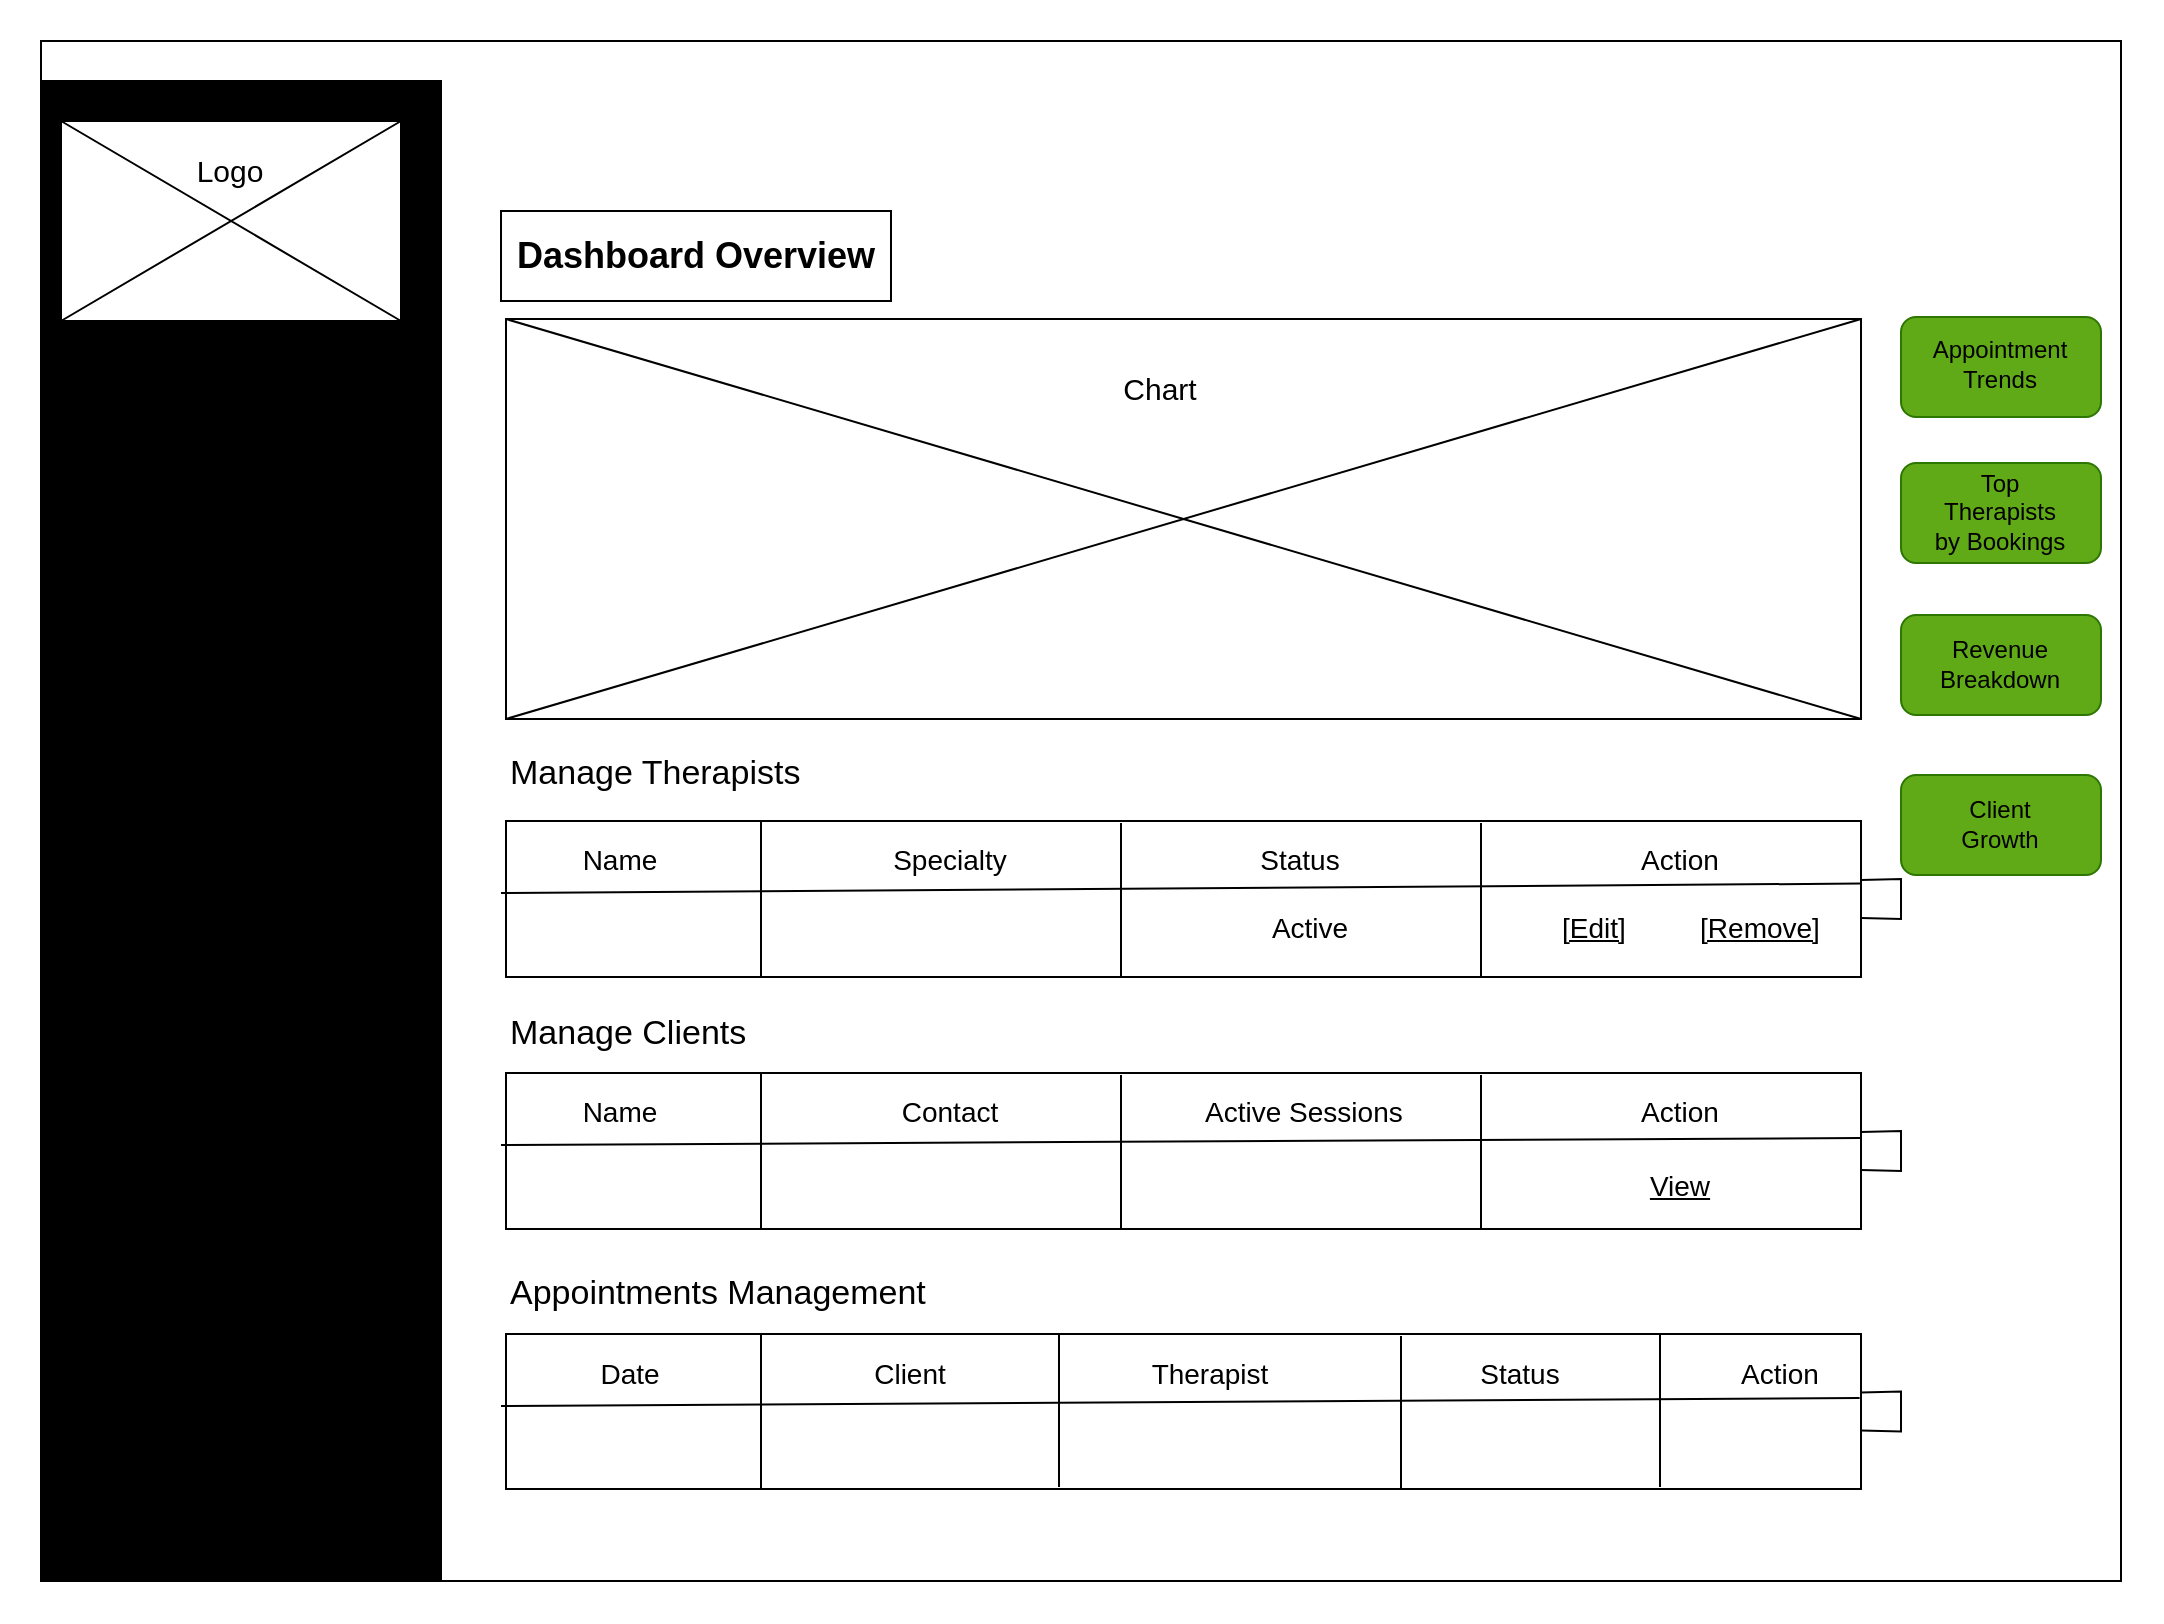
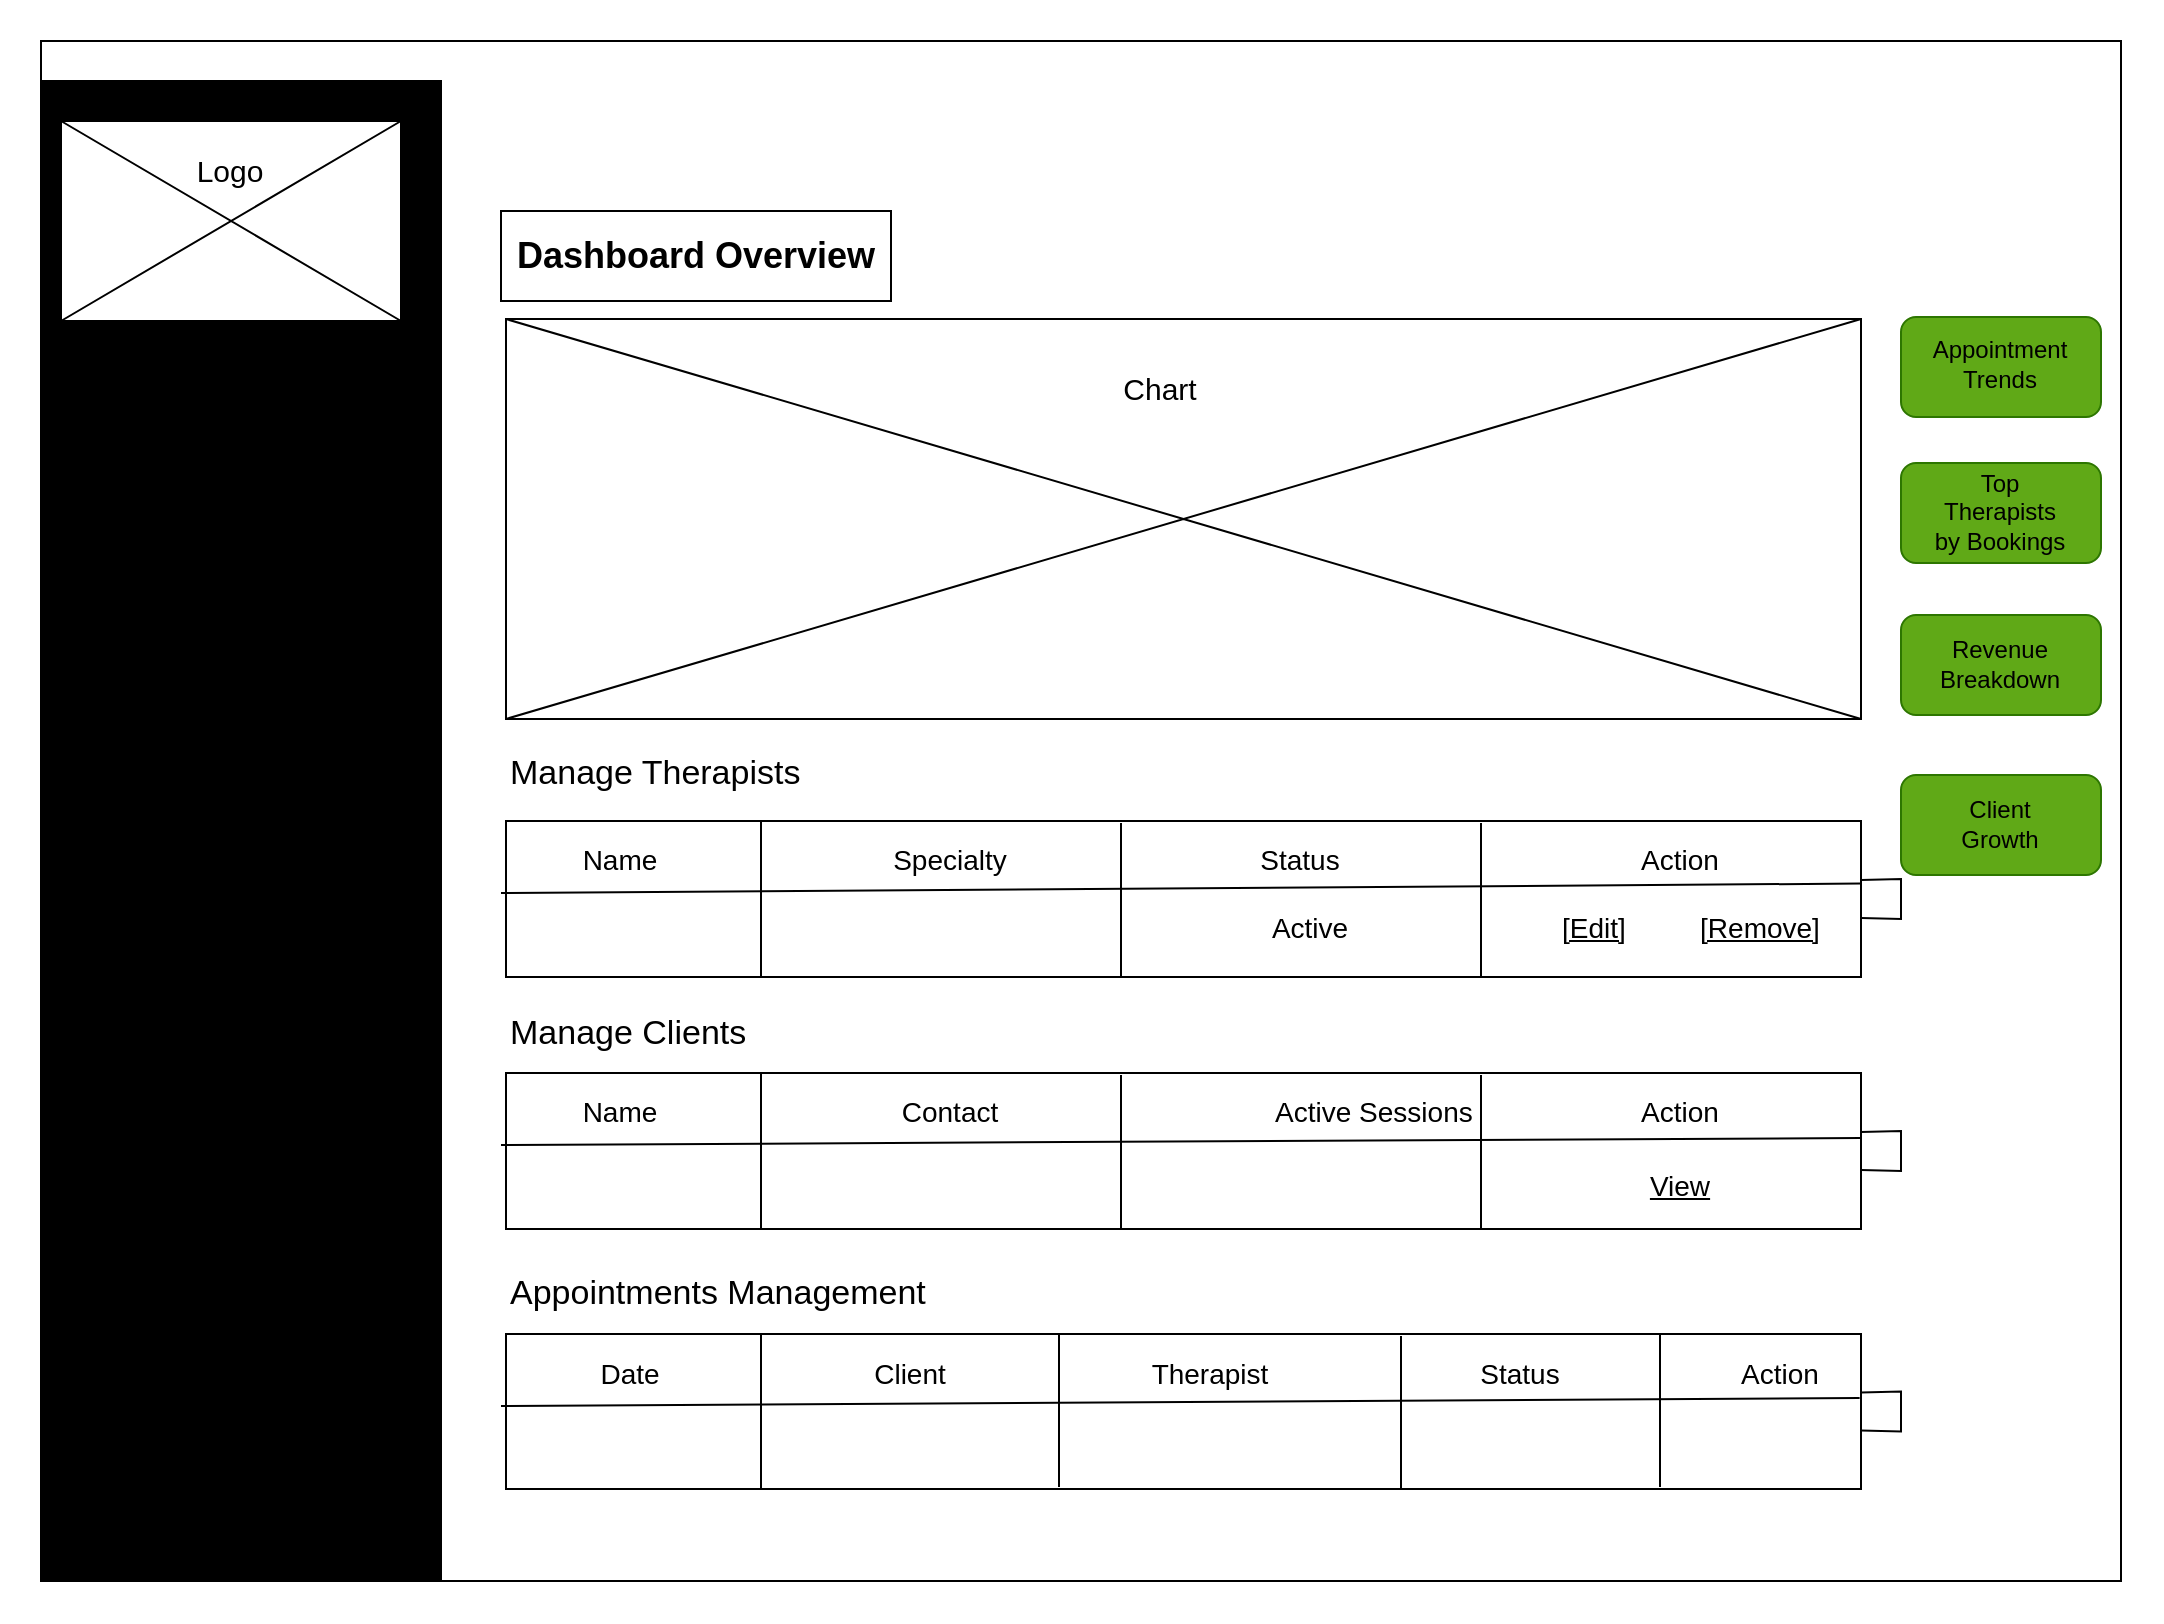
(1301, 1113) -> (1371, 1113)
